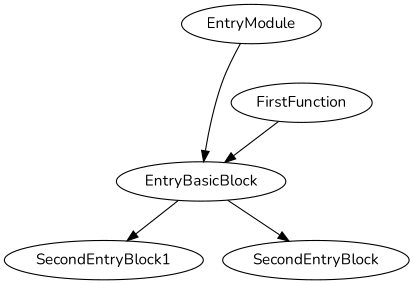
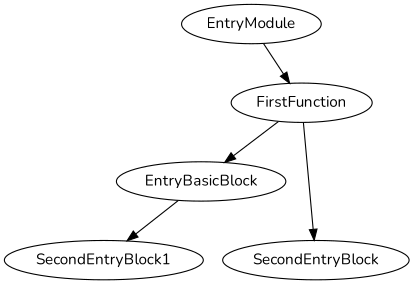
(218, 96) -> (274, 59)
(254, 218) -> (308, 176)
